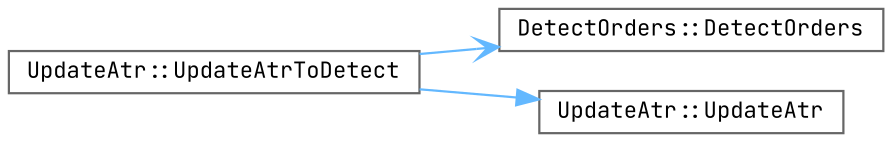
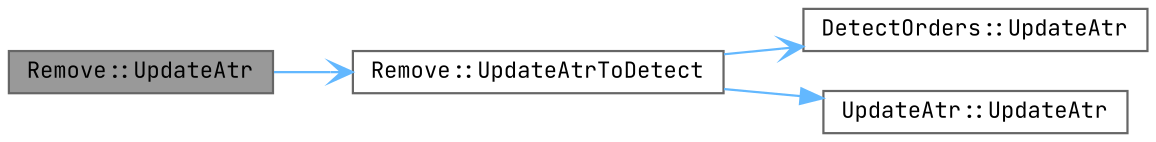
(691, 30) -> (975, 30)
none -> (141, 72)
(214, 72) -> (538, 72)
